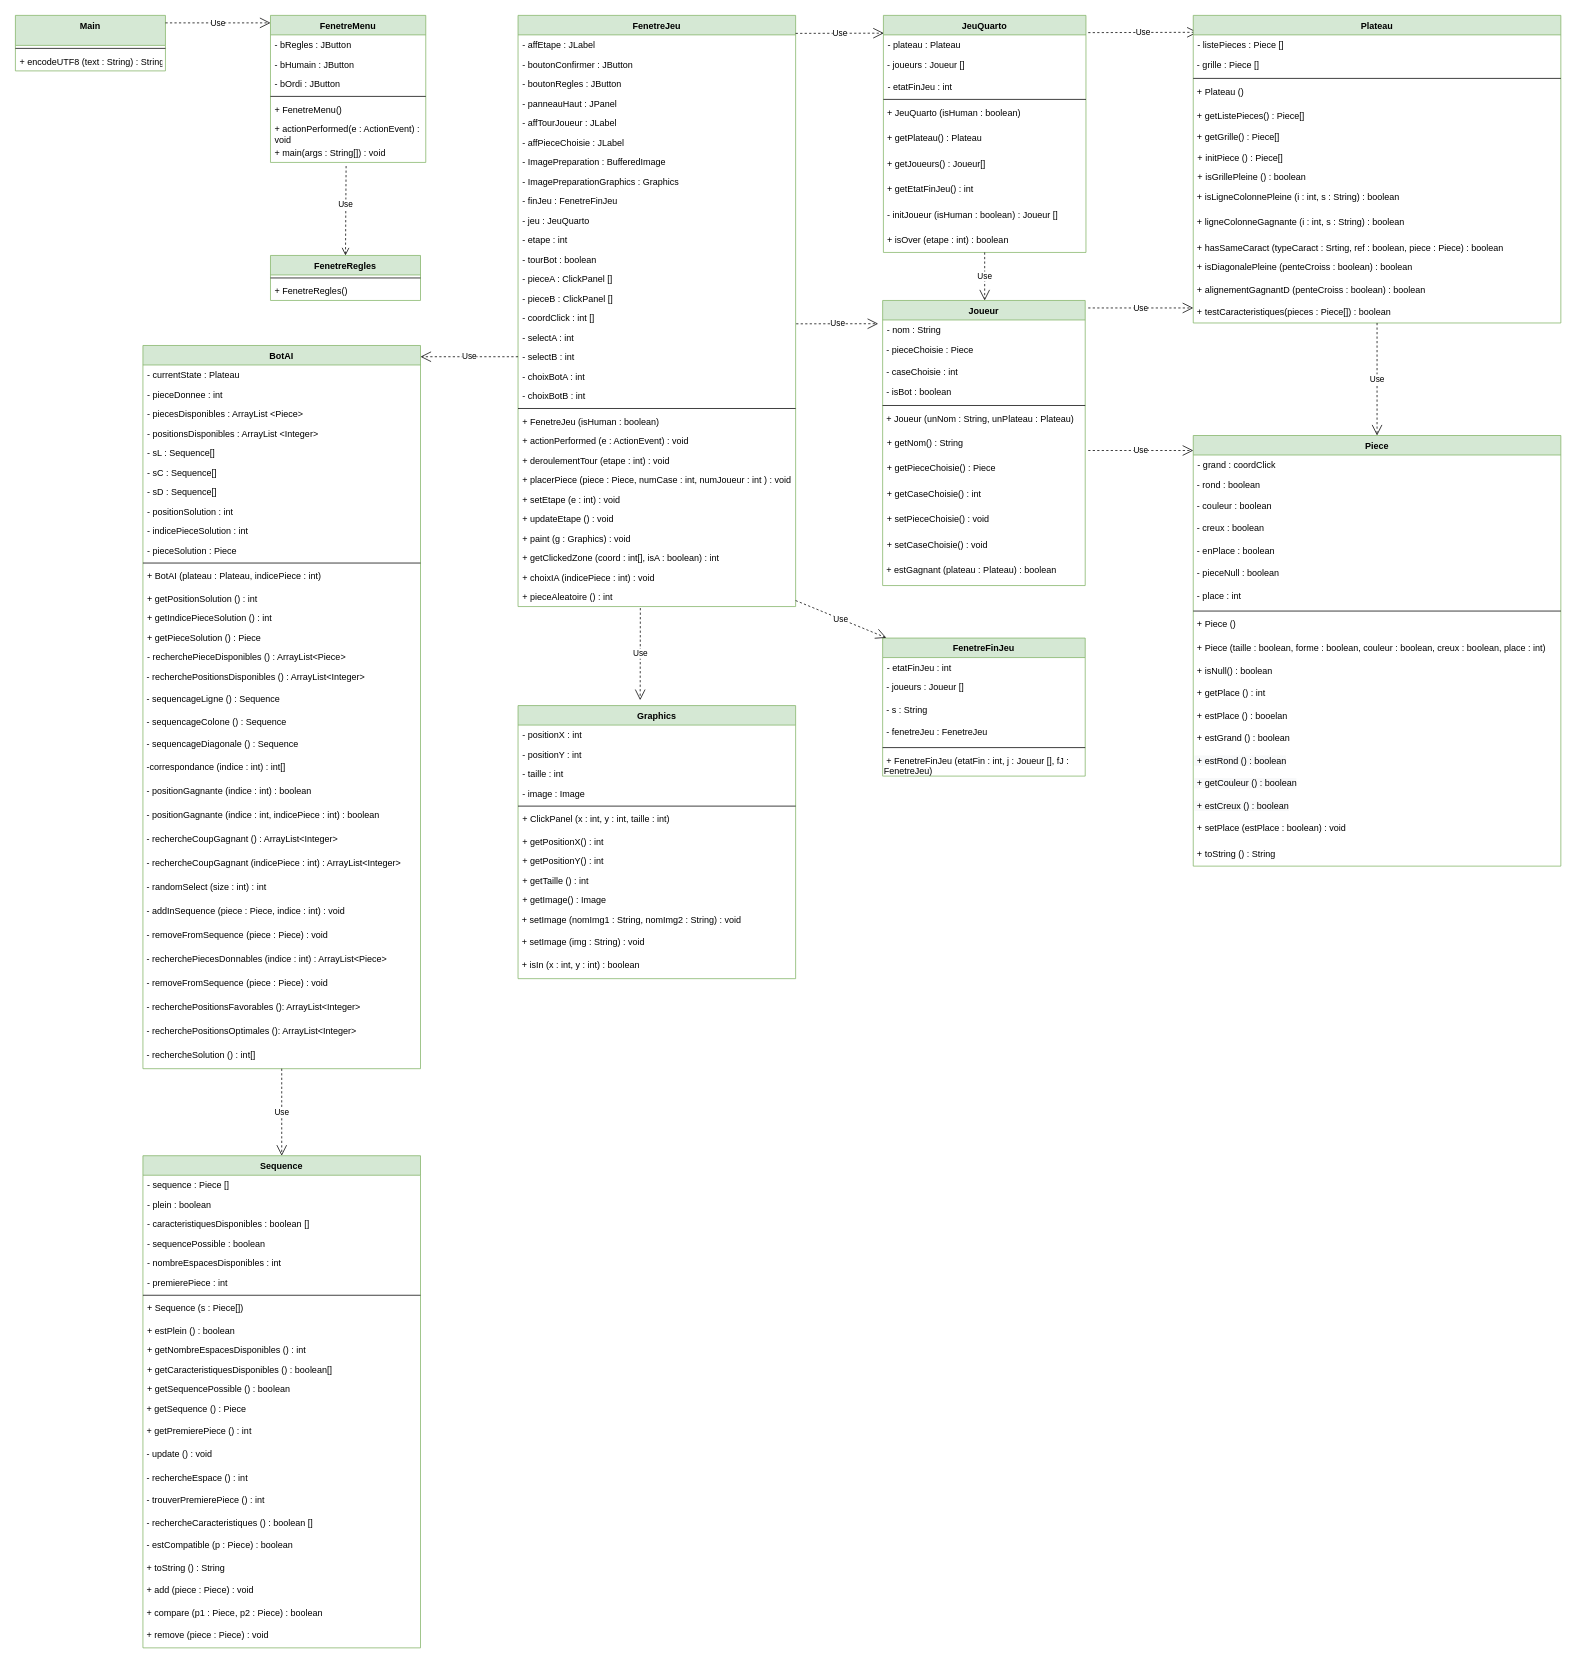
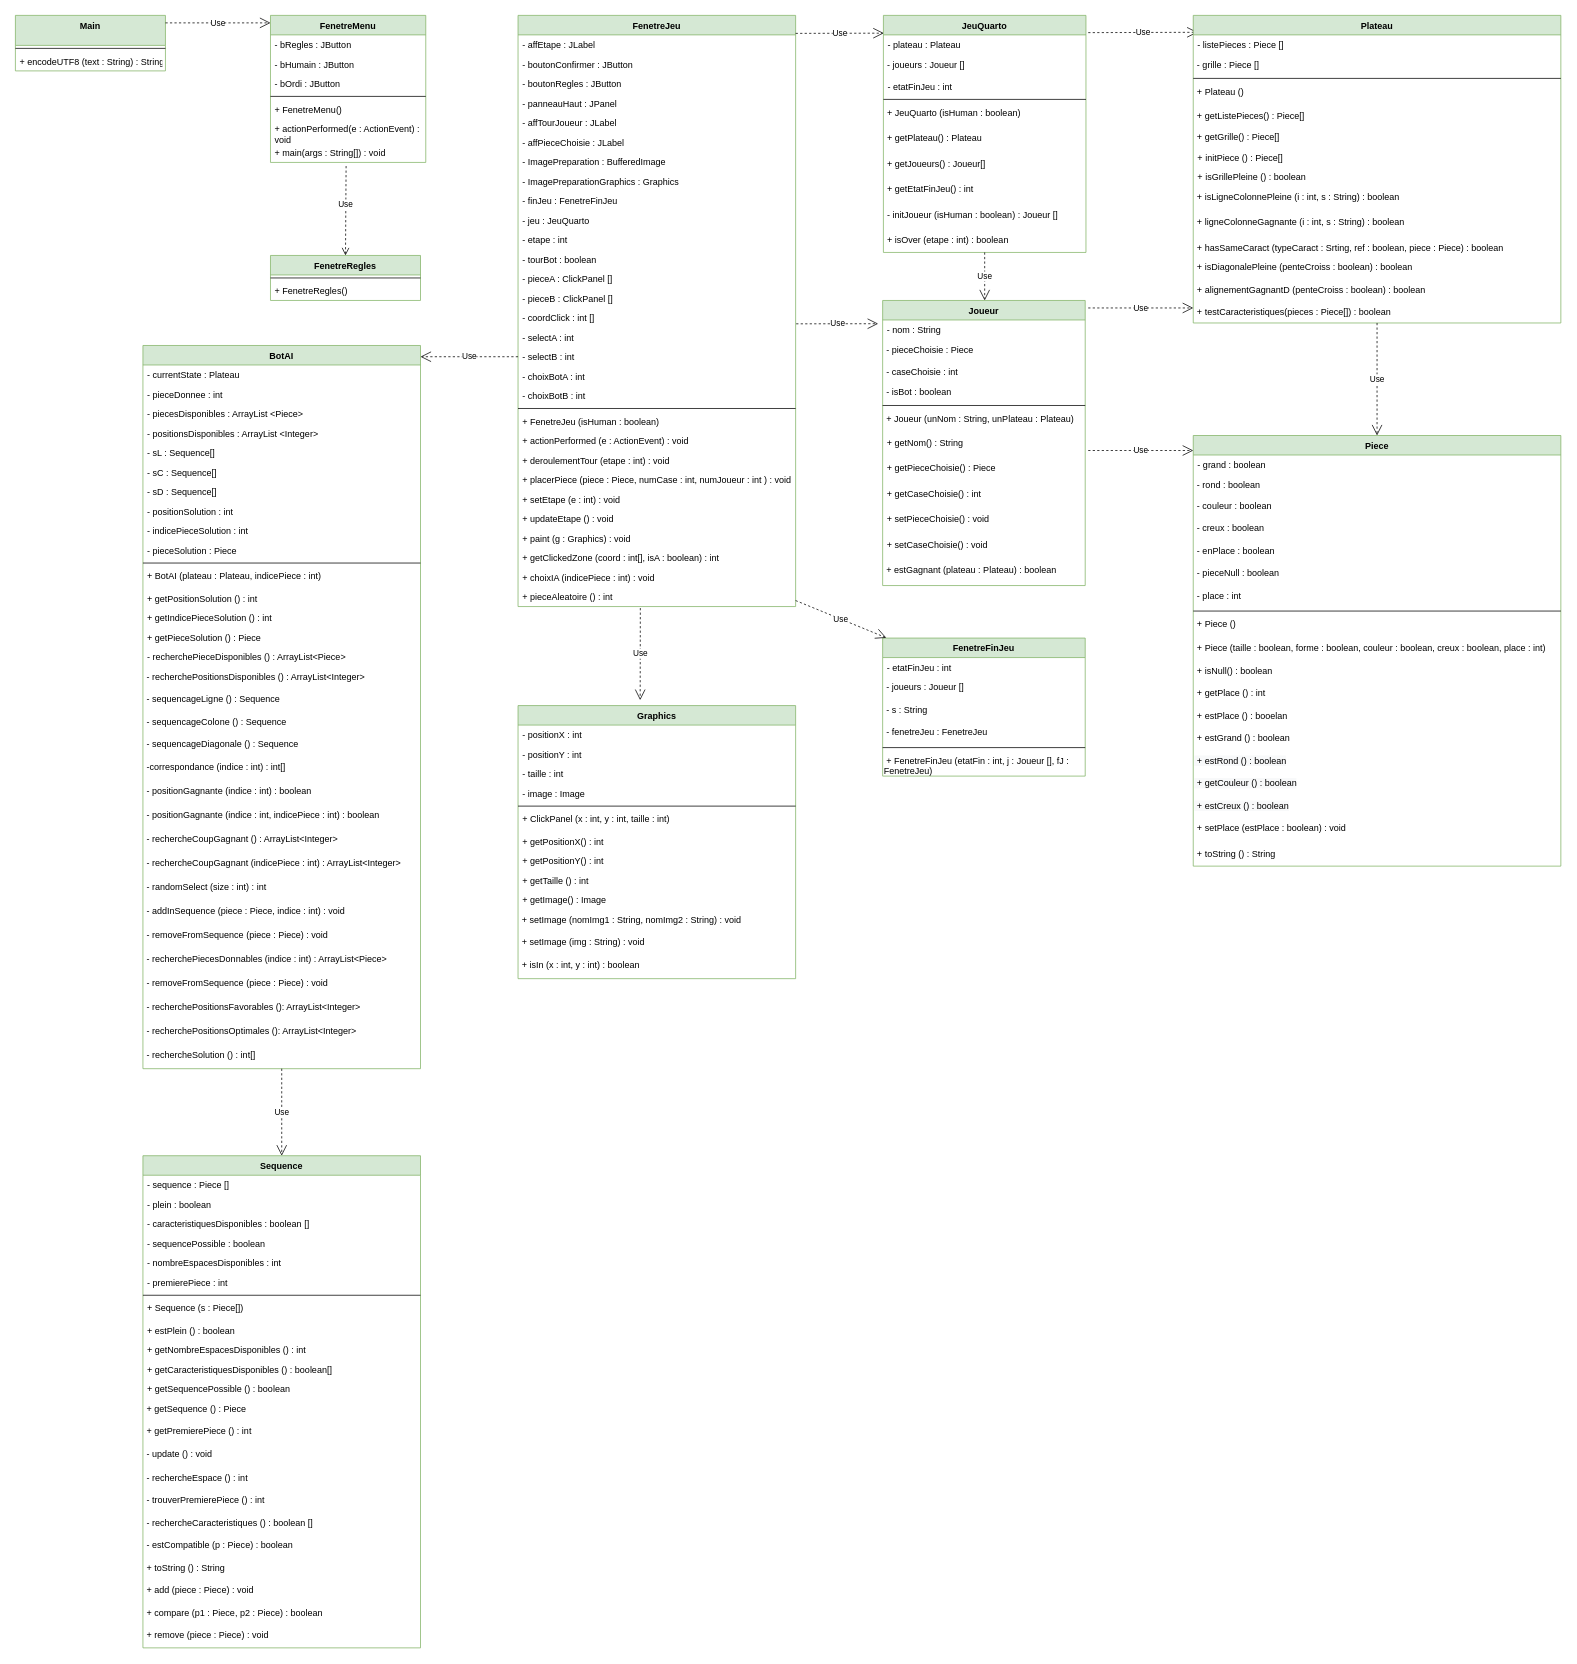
(1240, 465) -> (1234, 465)
